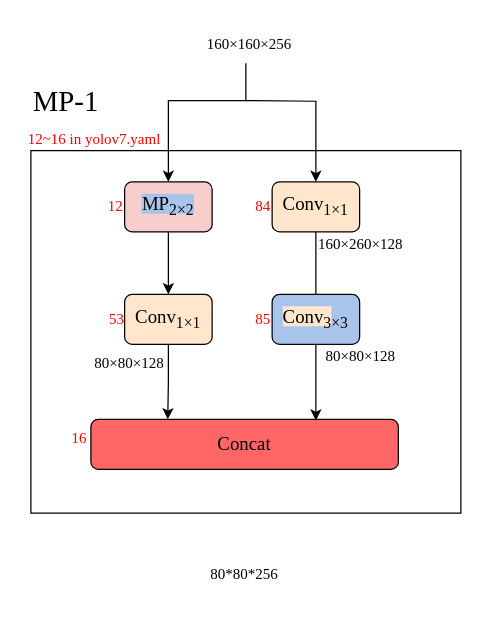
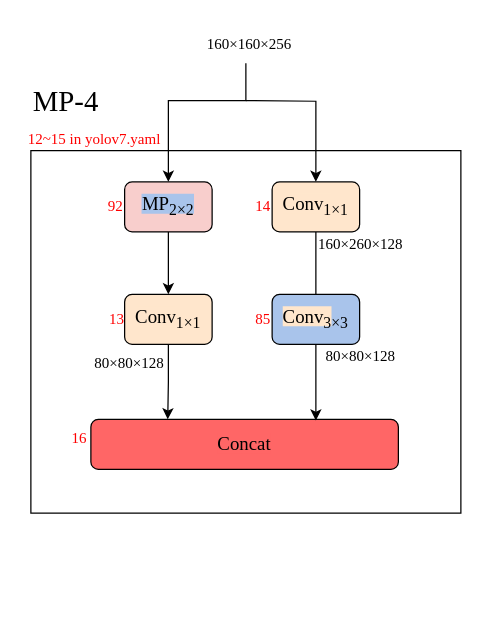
(65, 103) -> (65, 103)
(94, 139) -> (94, 139)
(116, 207) -> (116, 207)
(263, 207) -> (263, 207)
(117, 319) -> (117, 319)
(244, 574) -> none
